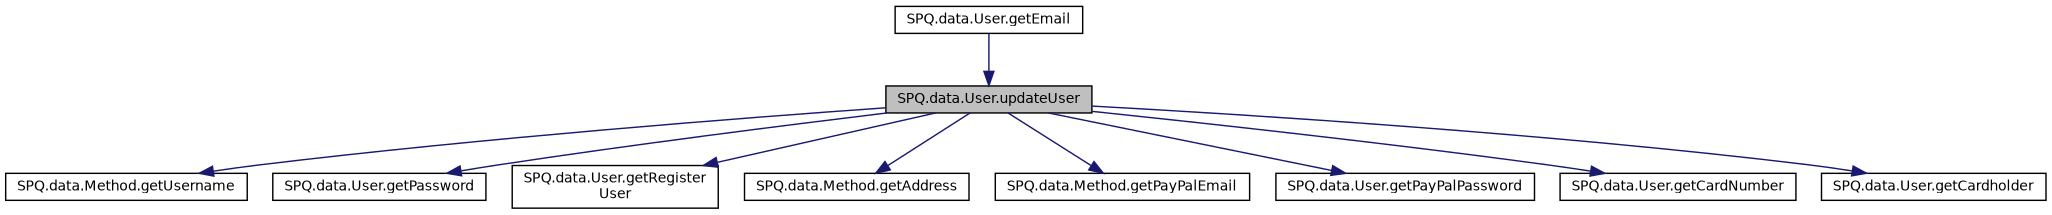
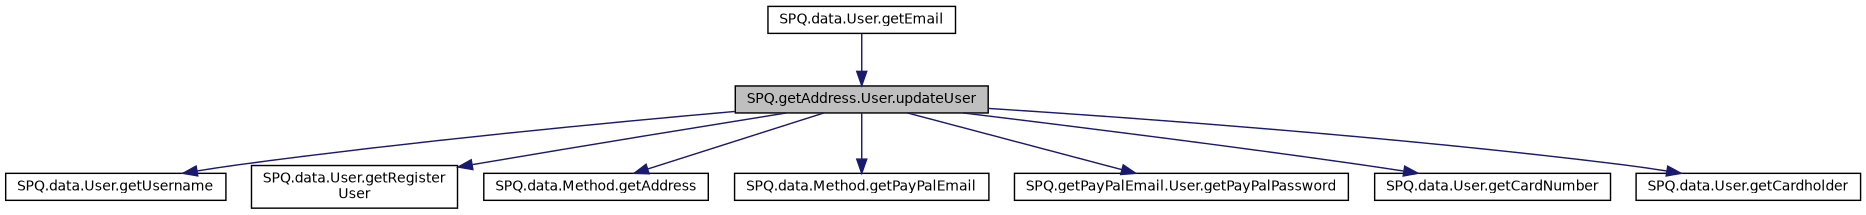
(989, 99) -> (862, 99)
(126, 187) -> (116, 187)
(379, 187) -> none
(1405, 187) -> (1181, 187)
